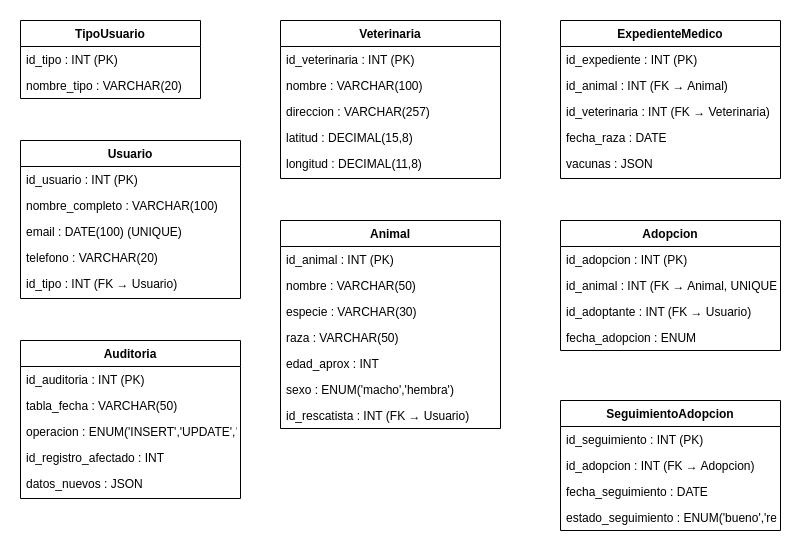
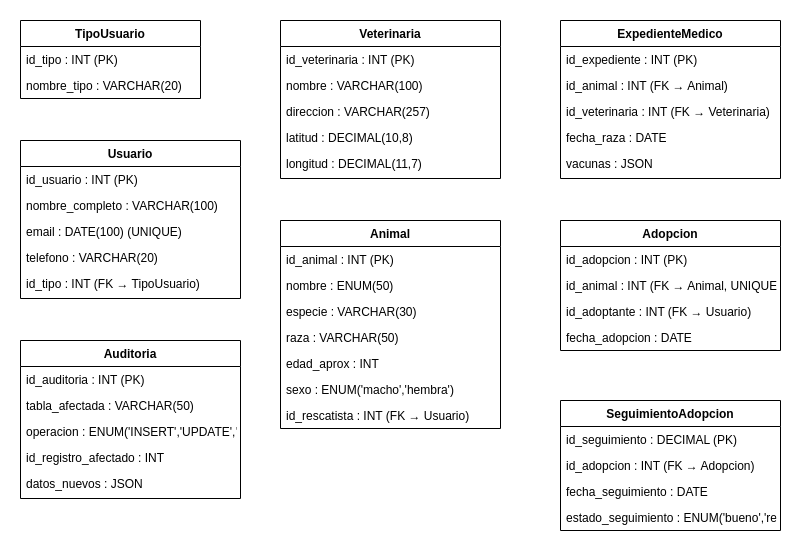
(354, 138) -> (354, 138)
(357, 164) -> (357, 164)
(106, 284) -> (118, 284)
(349, 286) -> (338, 286)
(630, 338) -> (630, 338)
(104, 406) -> (114, 406)
(639, 440) -> (653, 440)
